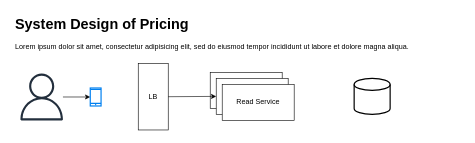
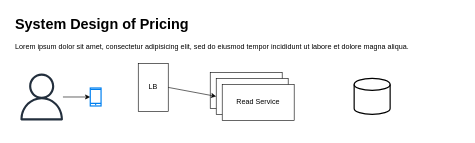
(153, 97) -> (153, 87)
